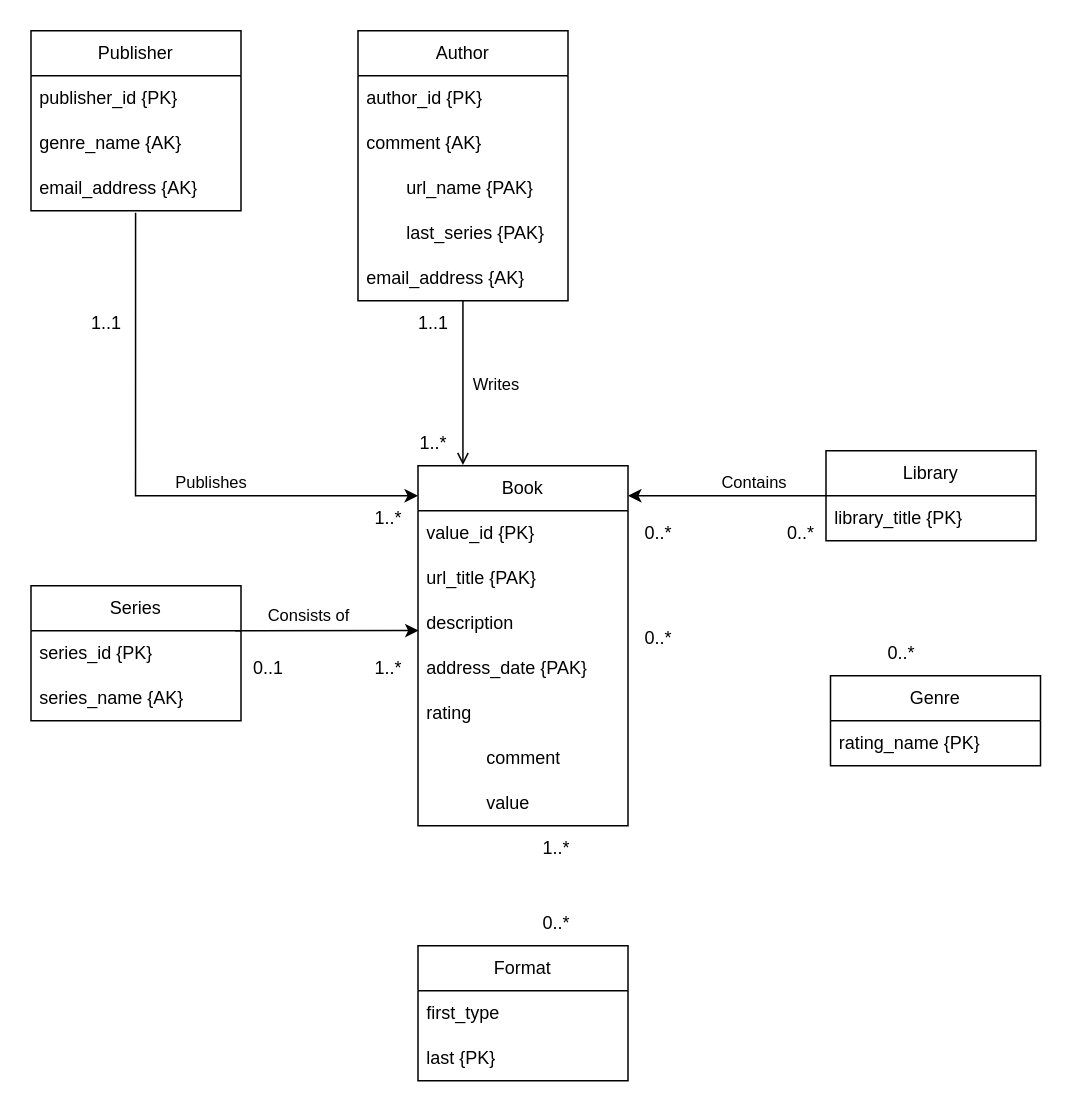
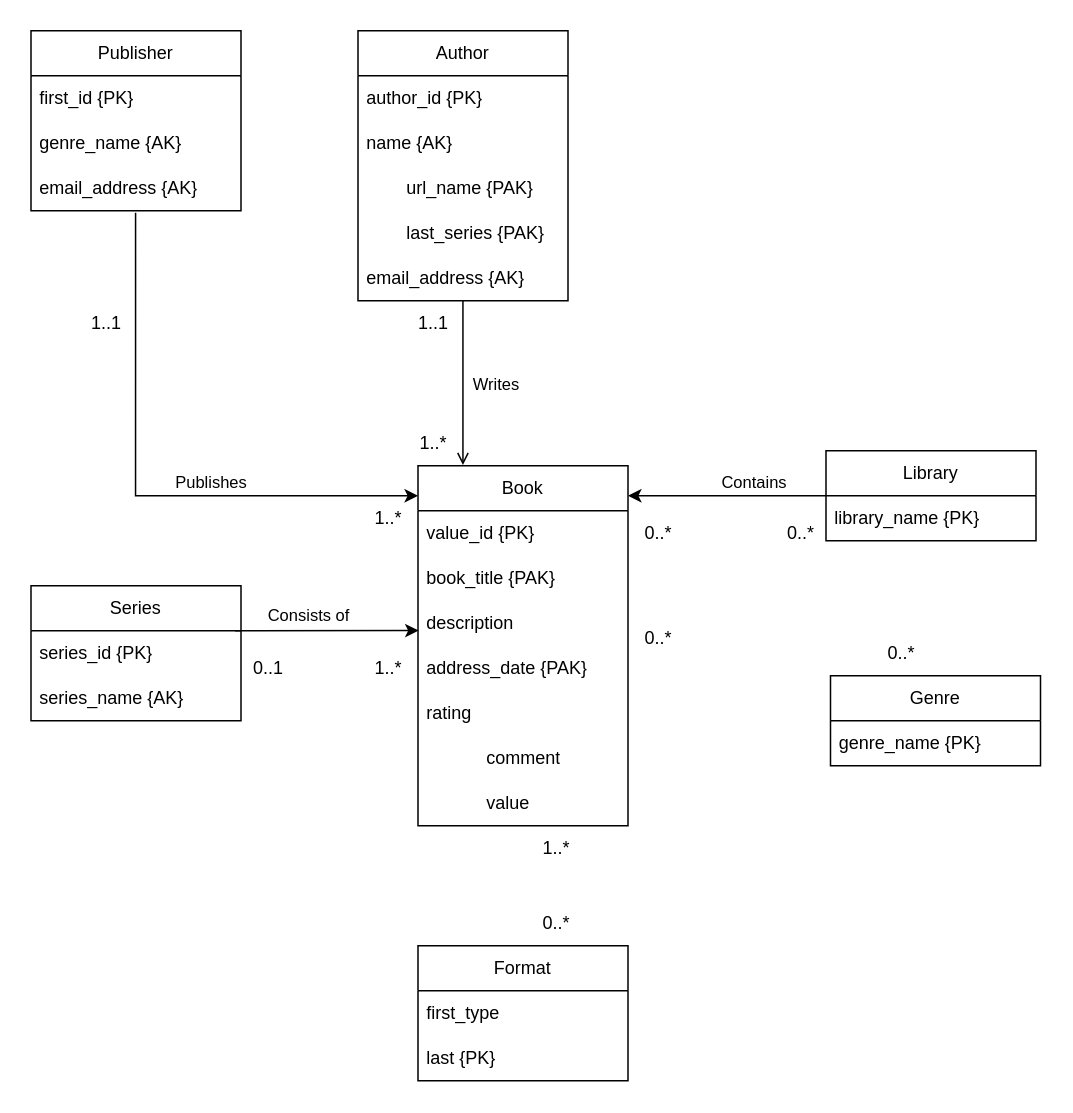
(116, 98) -> (98, 98)
(425, 143) -> (410, 143)
(914, 518) -> (913, 518)
(493, 578) -> (500, 578)
(915, 743) -> (913, 743)
